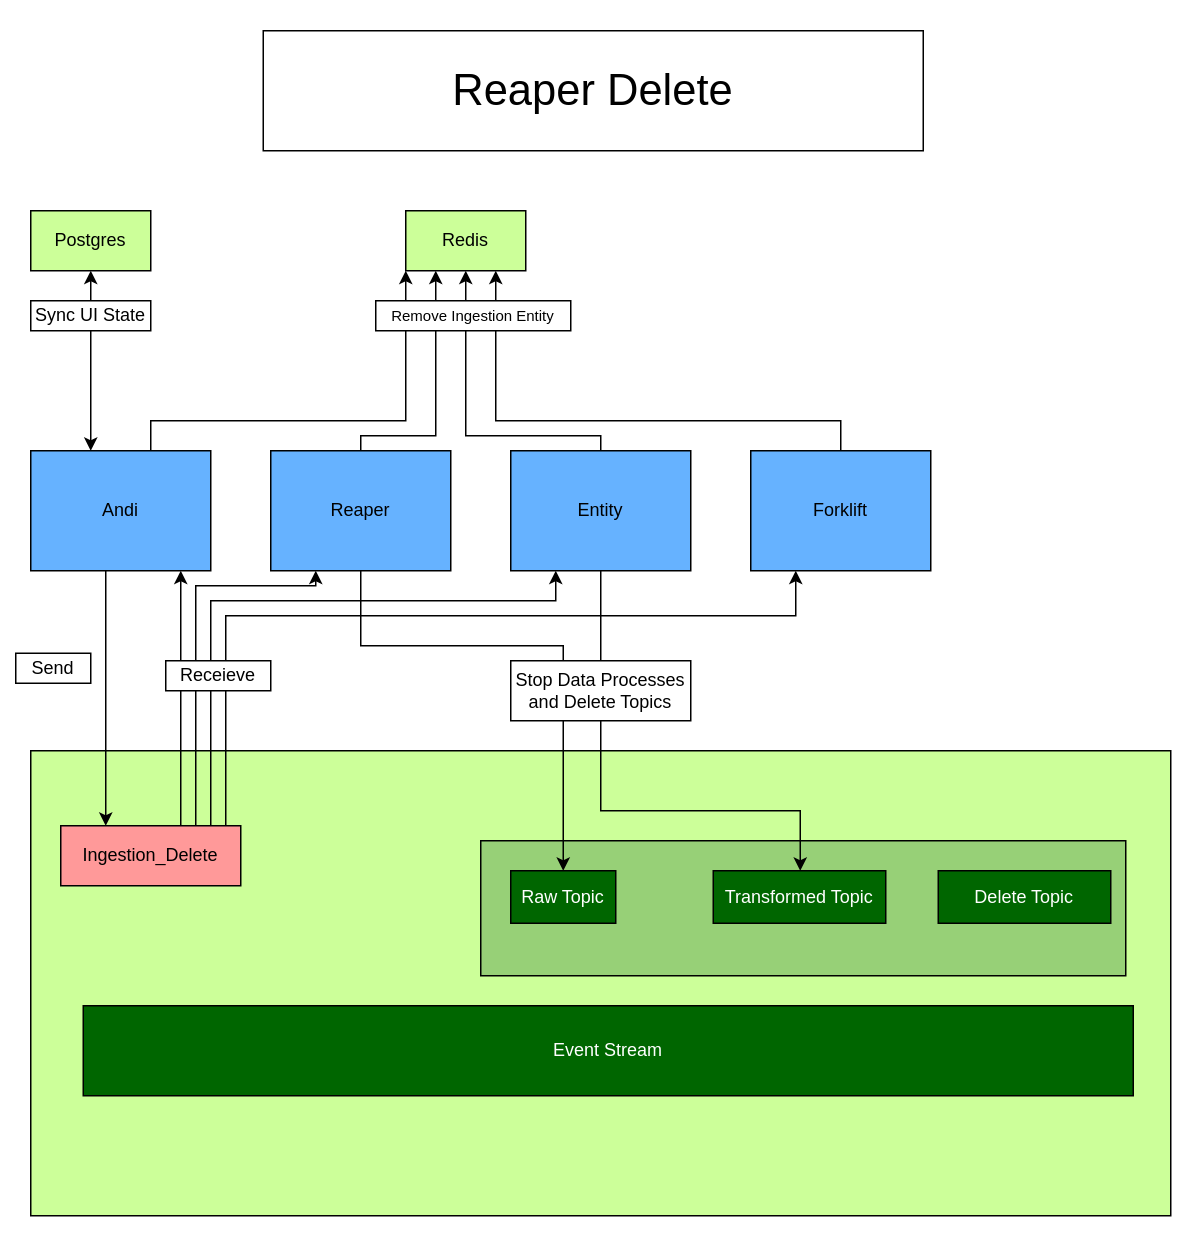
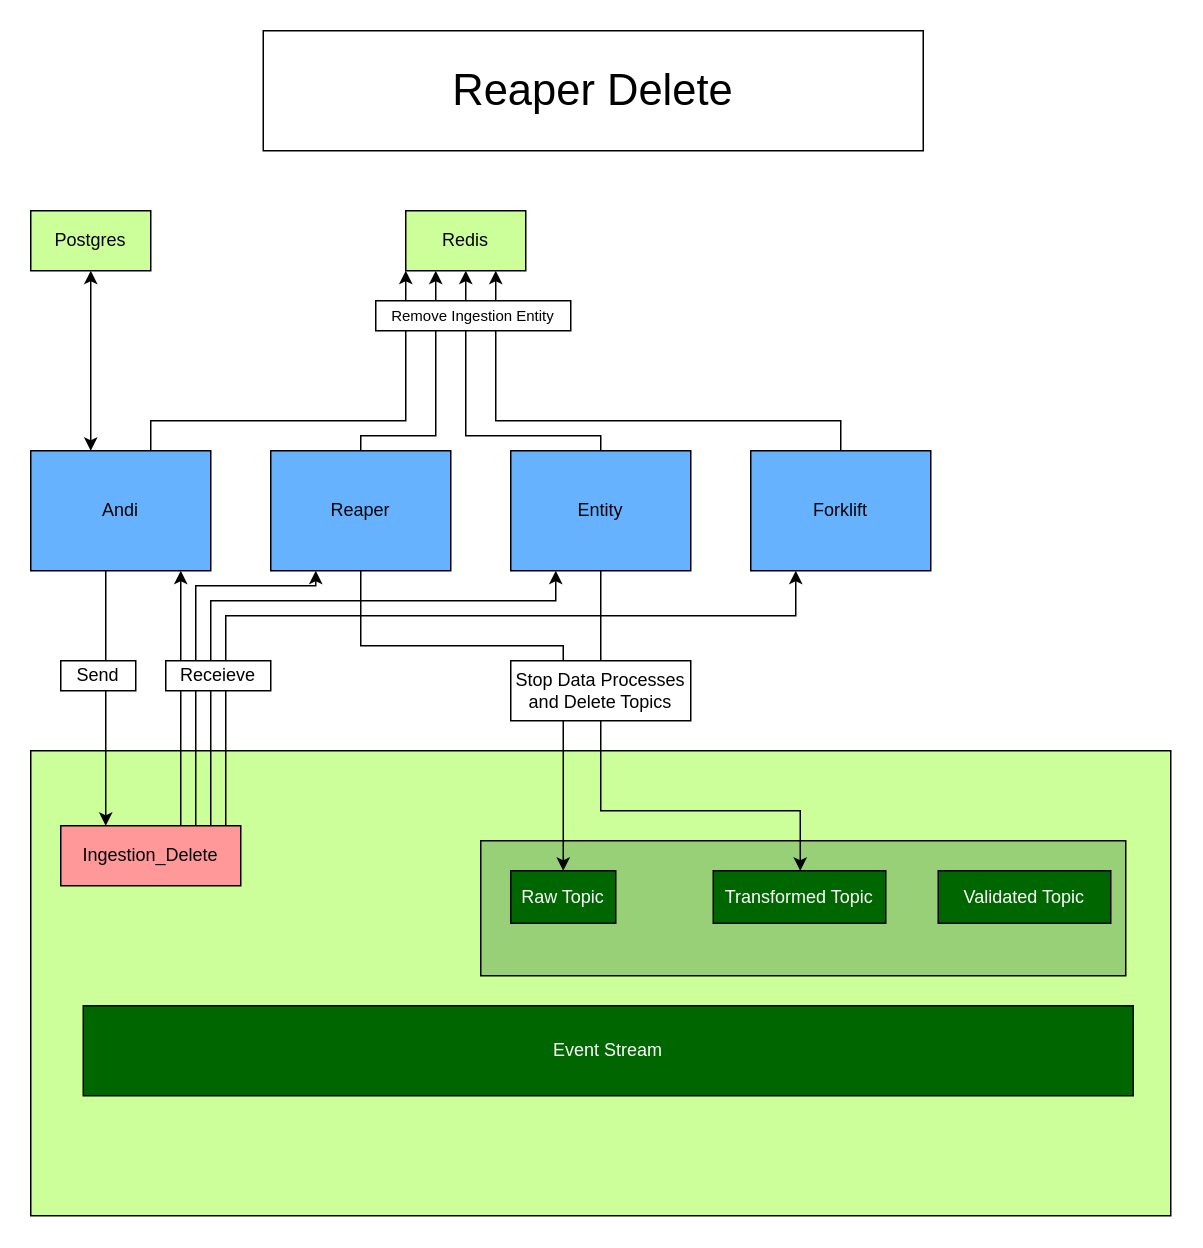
(91, 316) -> none
(53, 668) -> (98, 676)
(1025, 898) -> (1025, 898)
